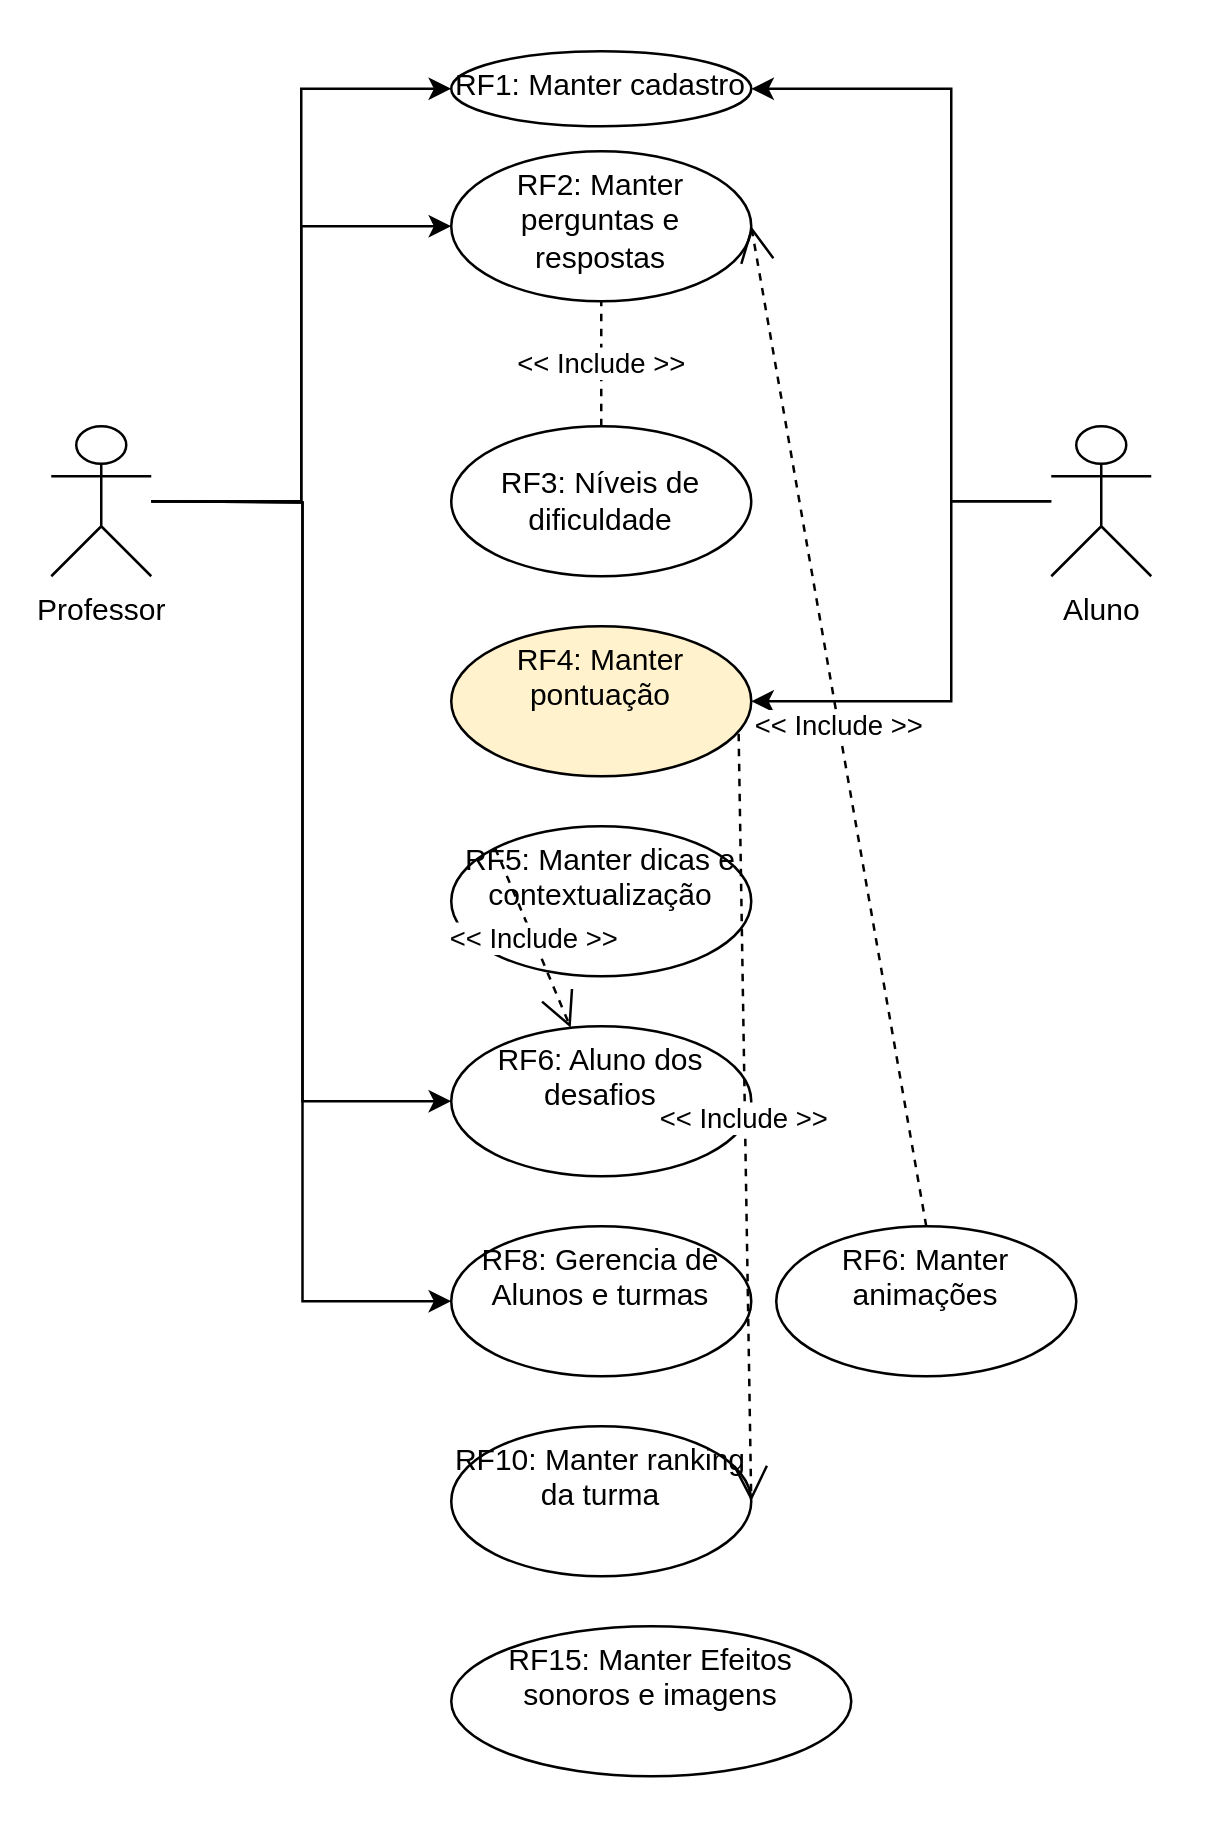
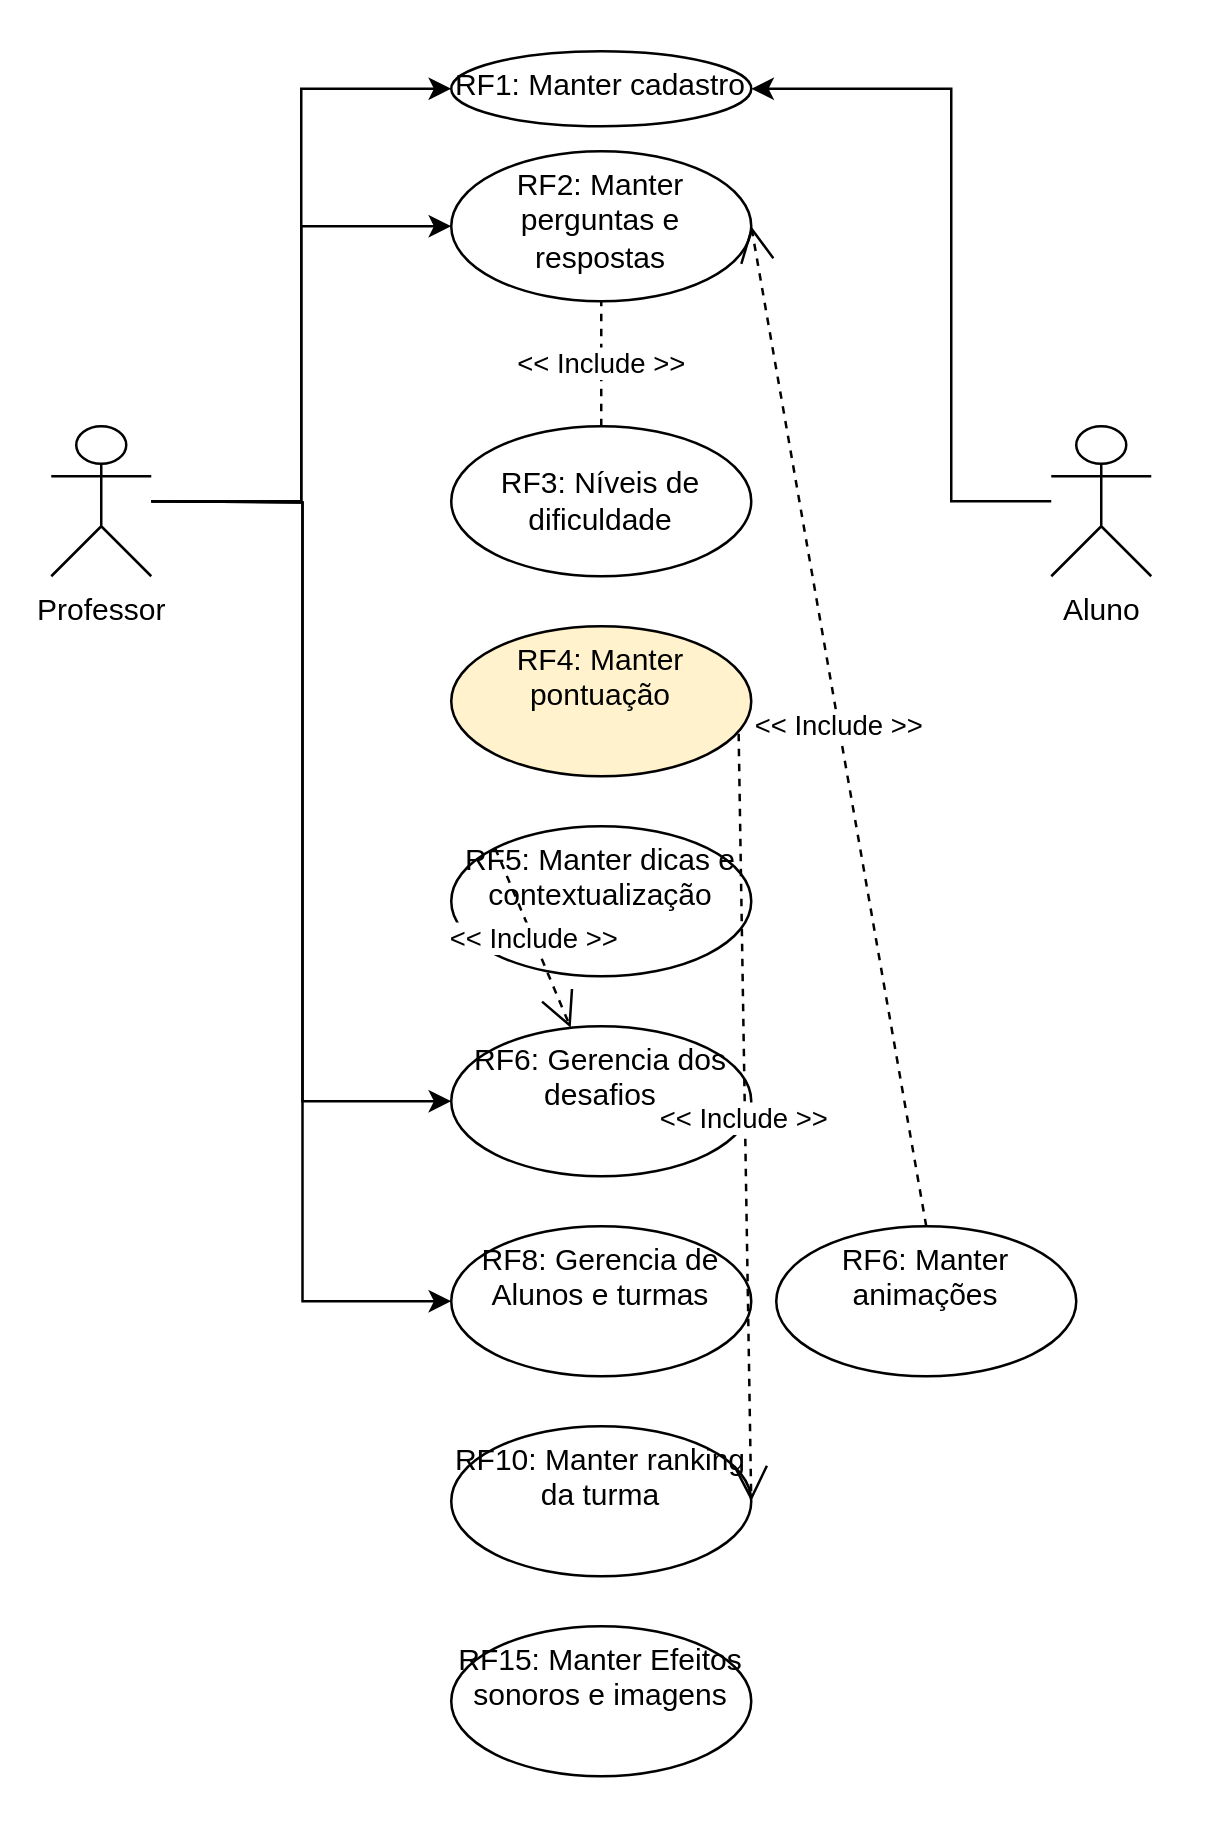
(951, 659) -> none
(601, 1080) -> (601, 1080)
(651, 1701) -> (601, 1701)
